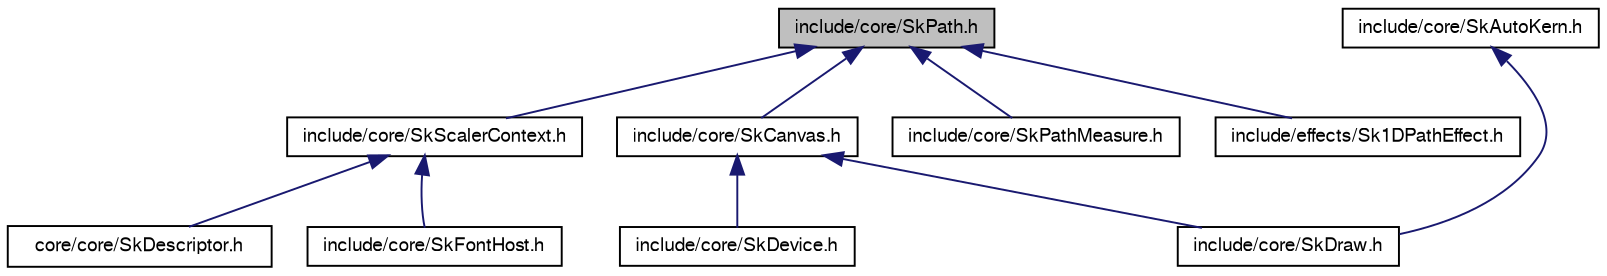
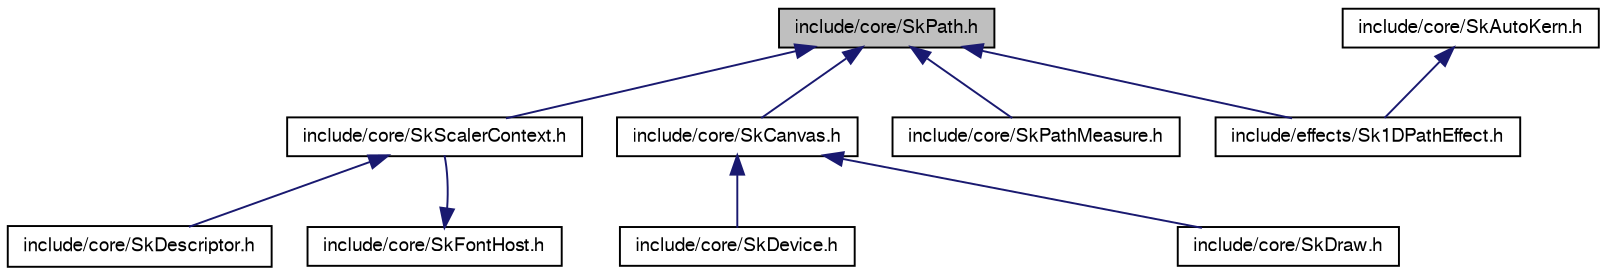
(1521, 177) -> (1412, 90)
(422, 201) -> (447, 182)
(140, 246) -> (140, 246)
